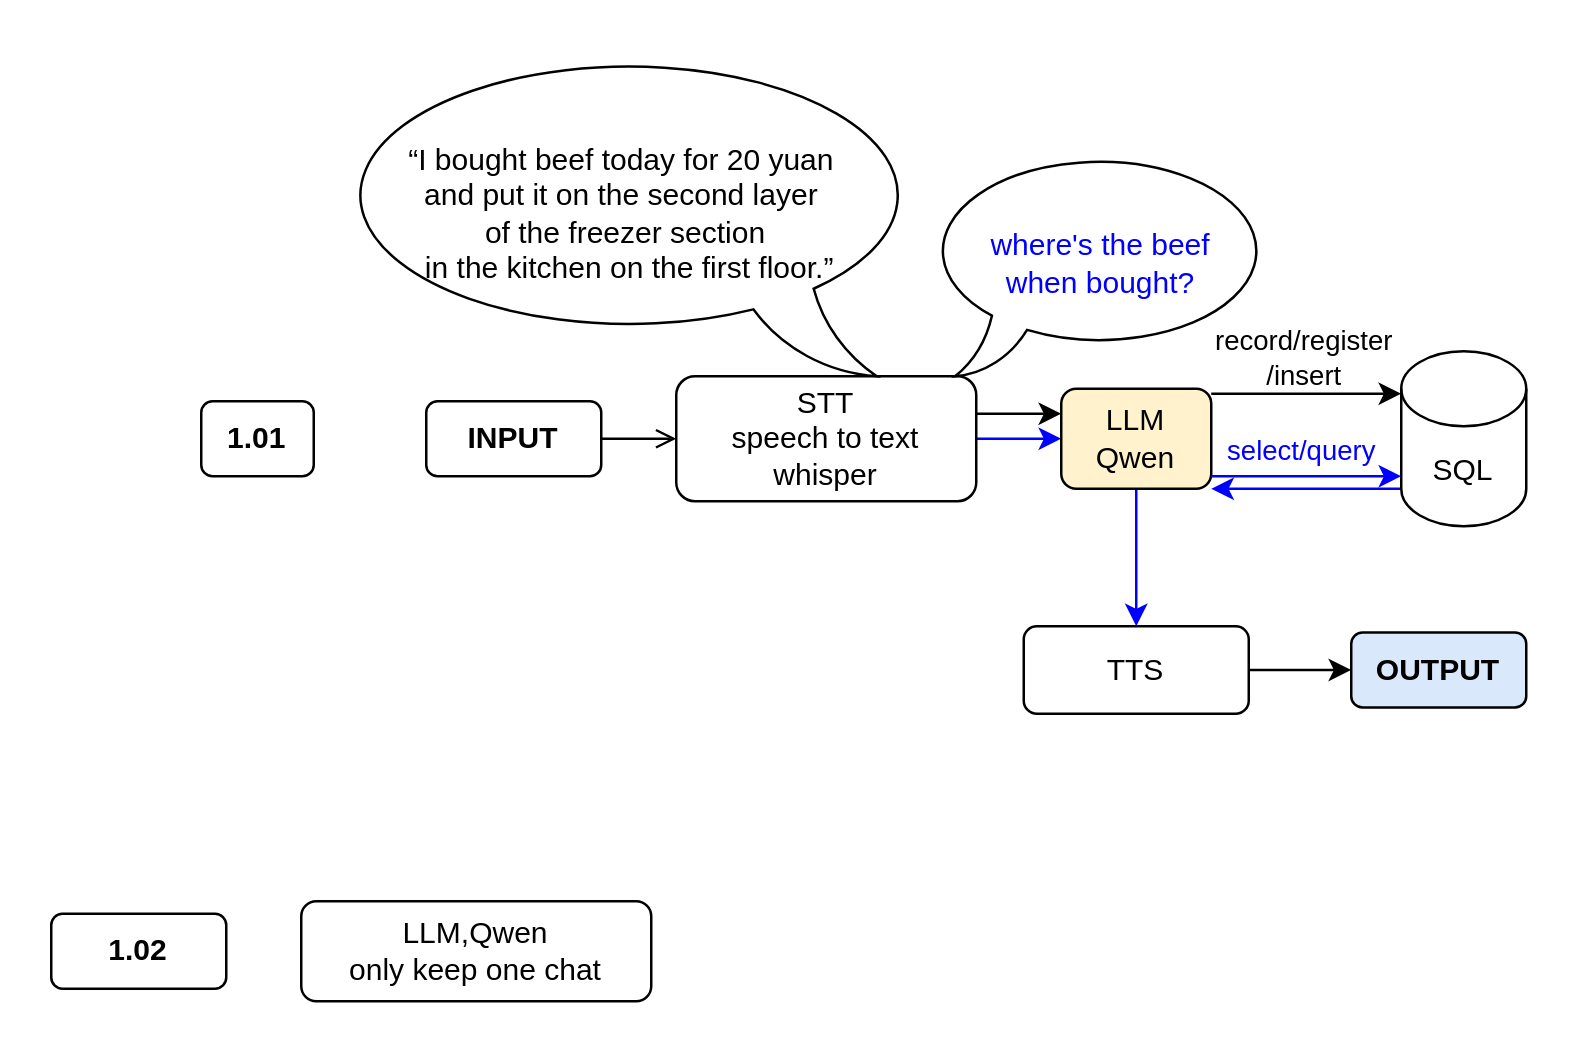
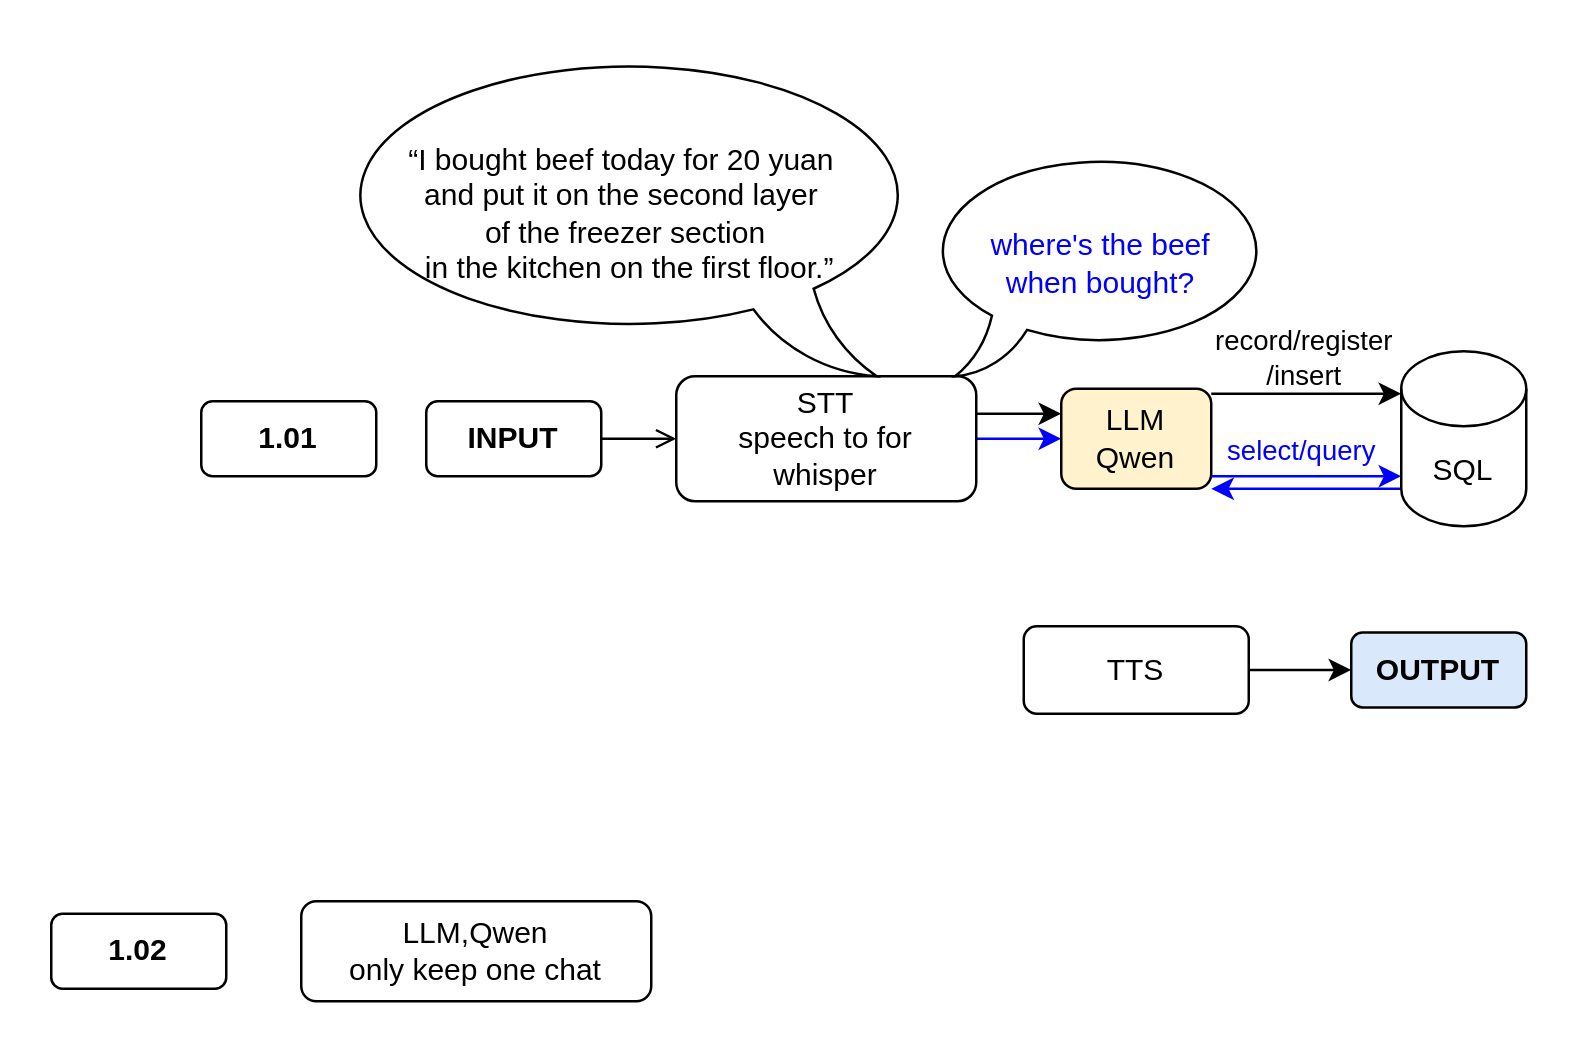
(258, 439) -> (289, 439)
(826, 439) -> (826, 439)
(1136, 549) -> none
